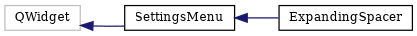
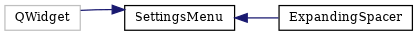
(109, 26) -> (96, 10)
